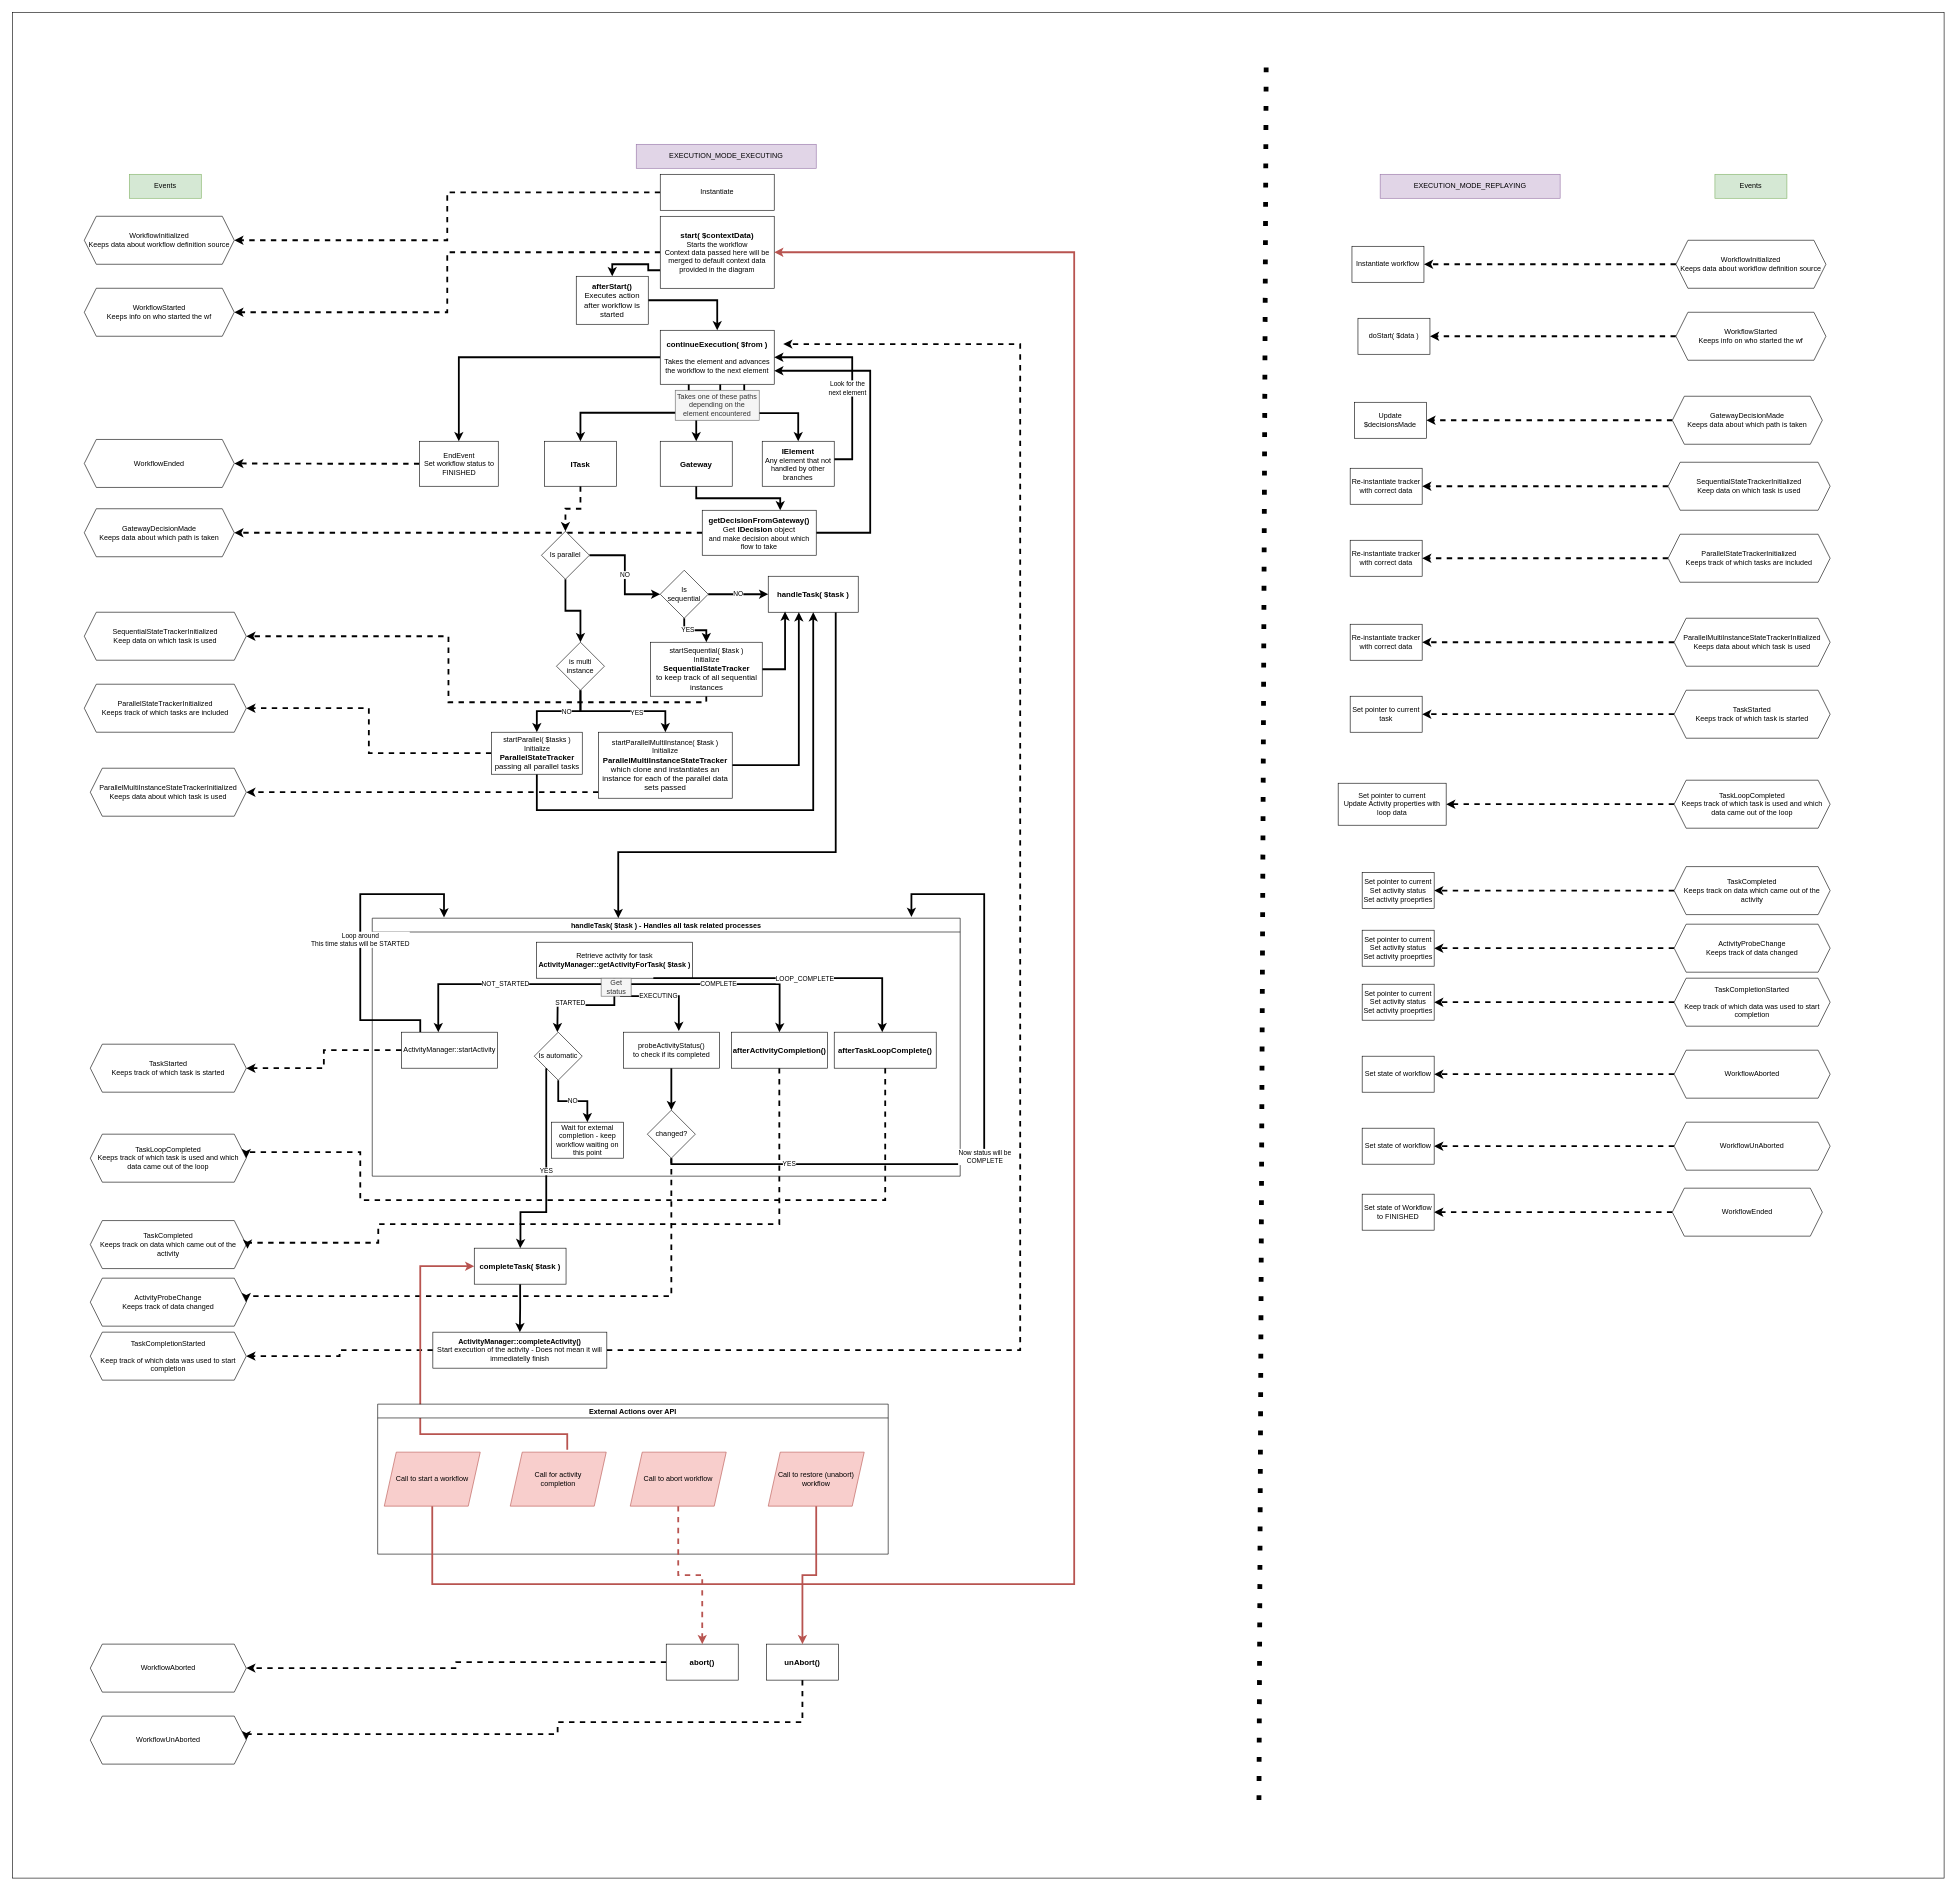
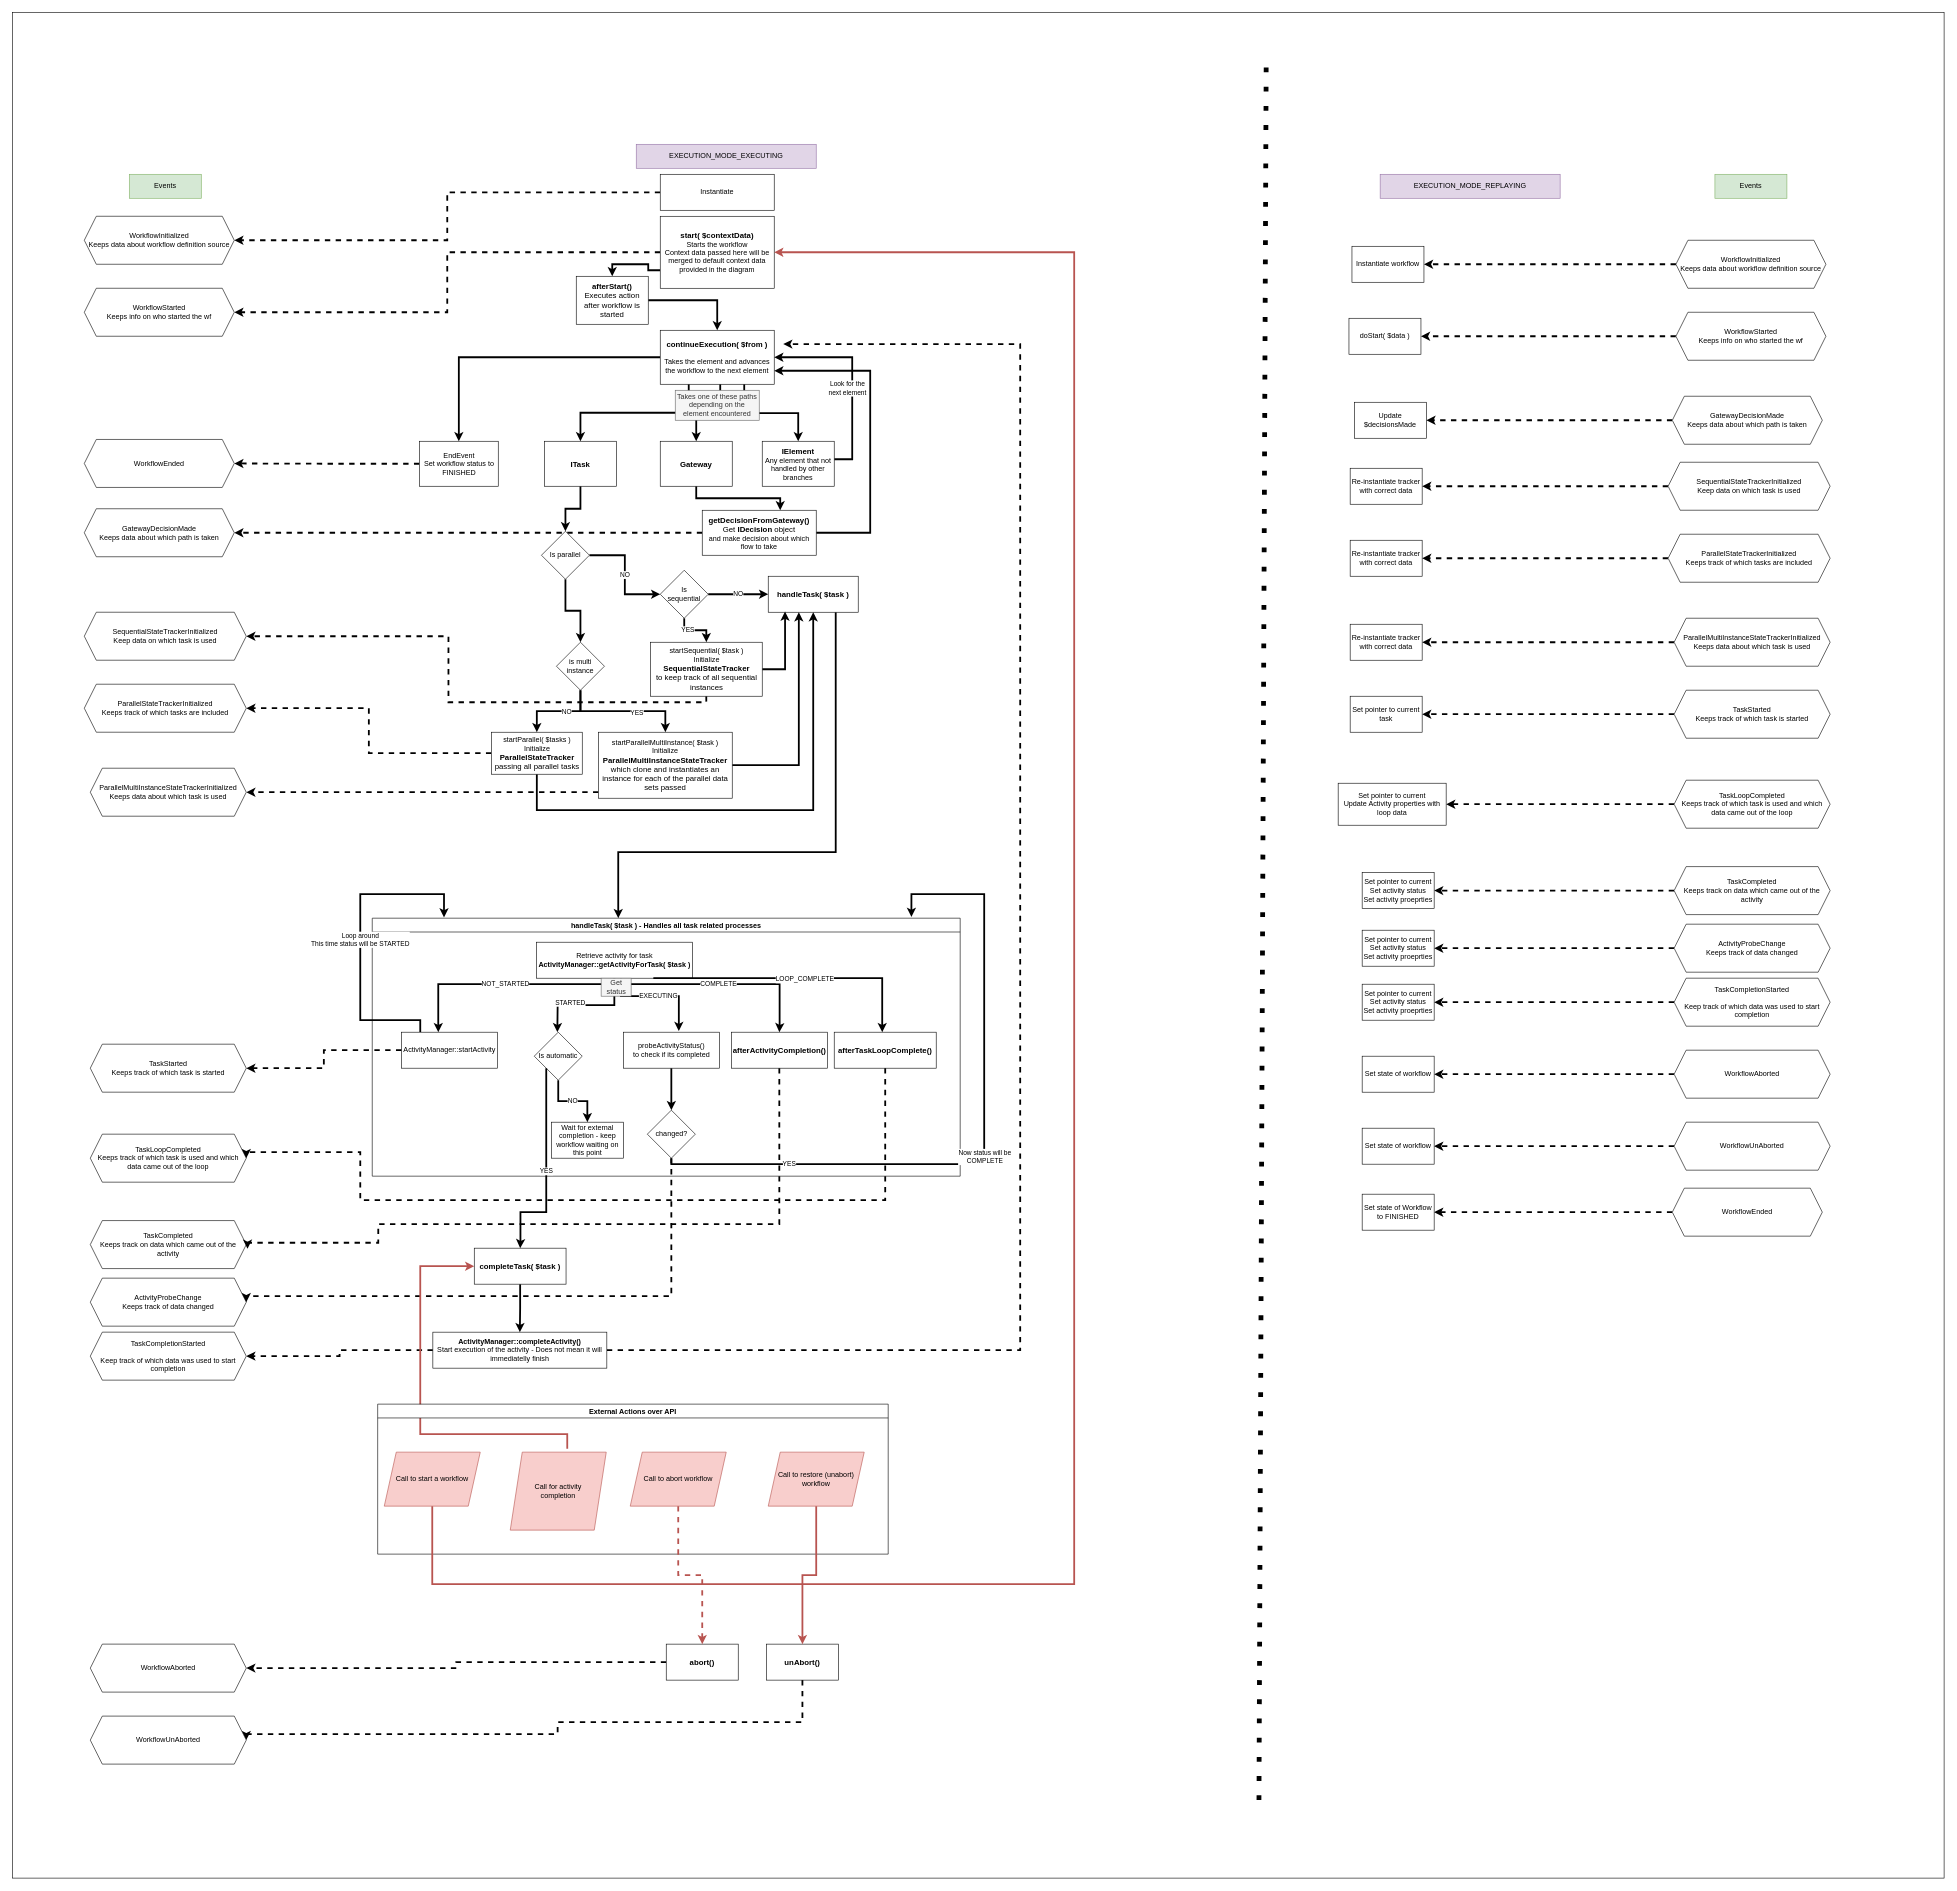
(1394, 336) -> (1385, 336)
(575, 509) -> (575, 509)
(558, 1479) -> (558, 1491)
